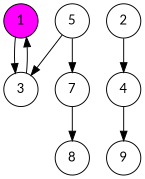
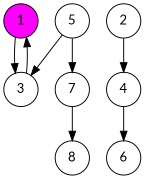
(124, 158) -> (124, 158)
